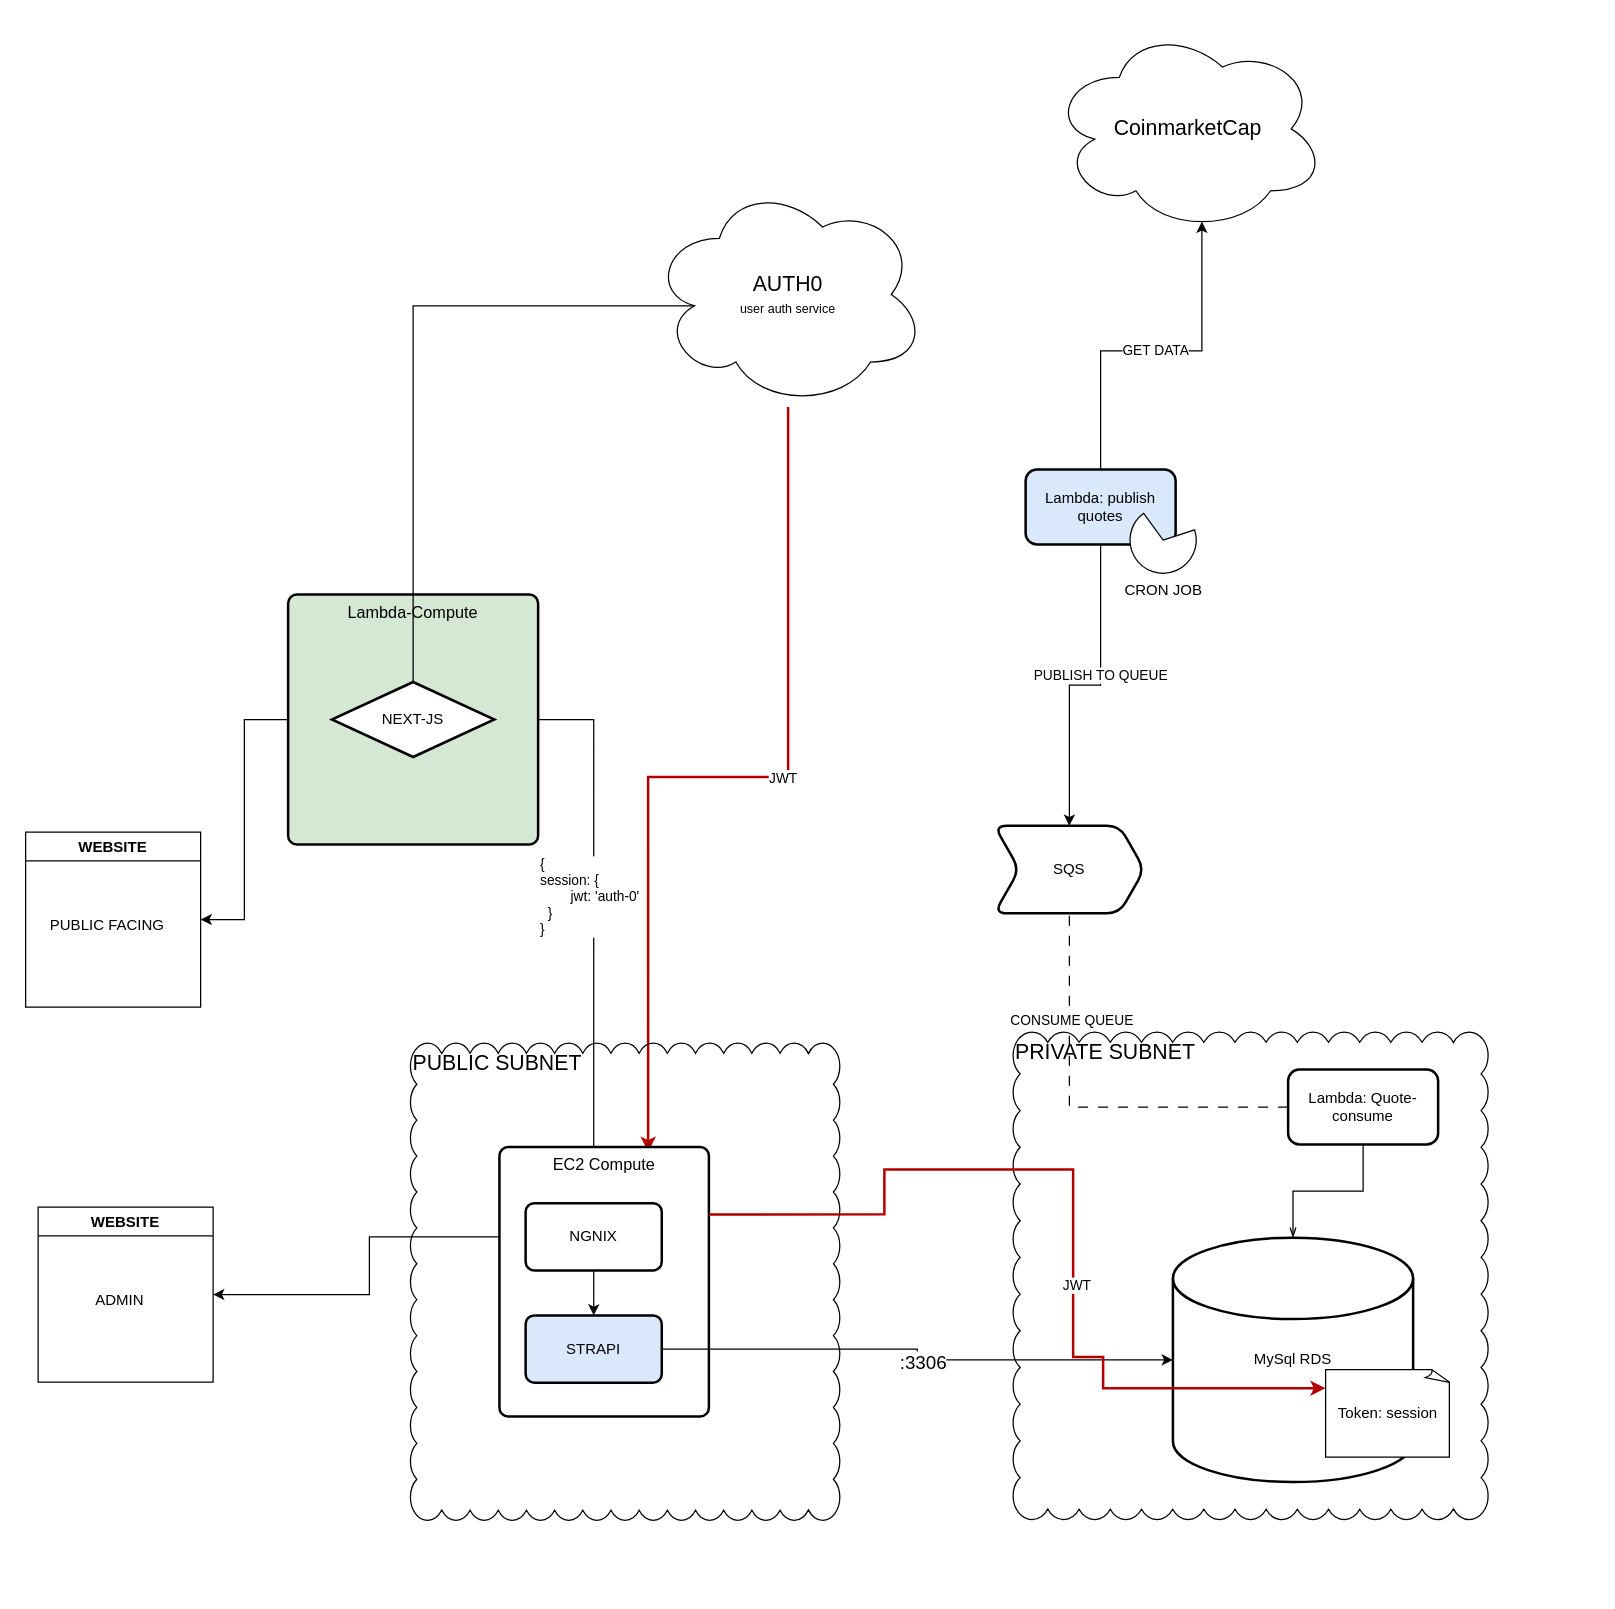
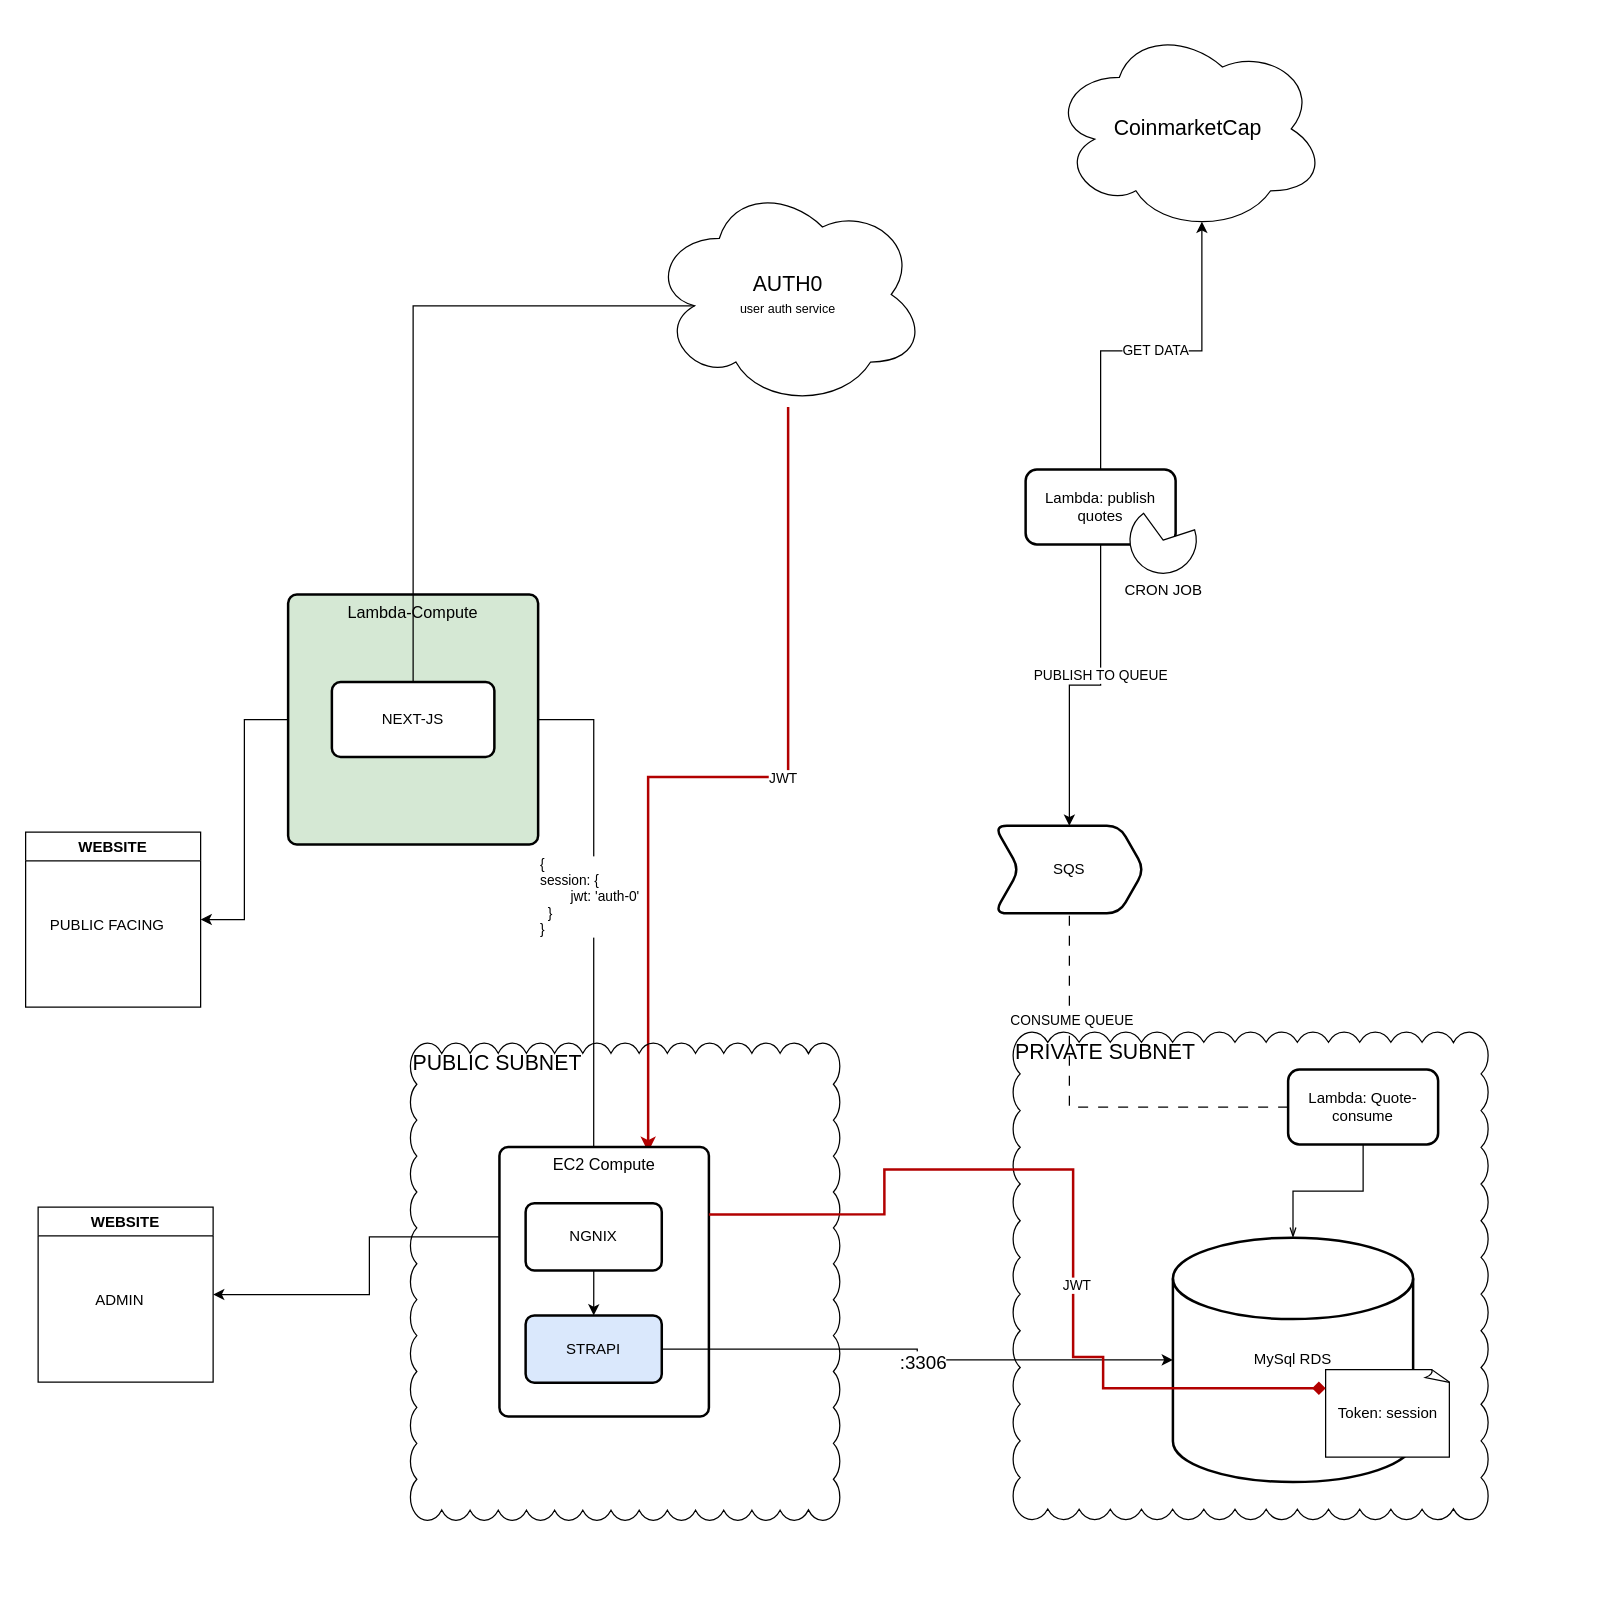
(1101, 507) -> (1101, 507)
(413, 719) -> (413, 719)
(1313, 1388) -> (1312, 1388)
